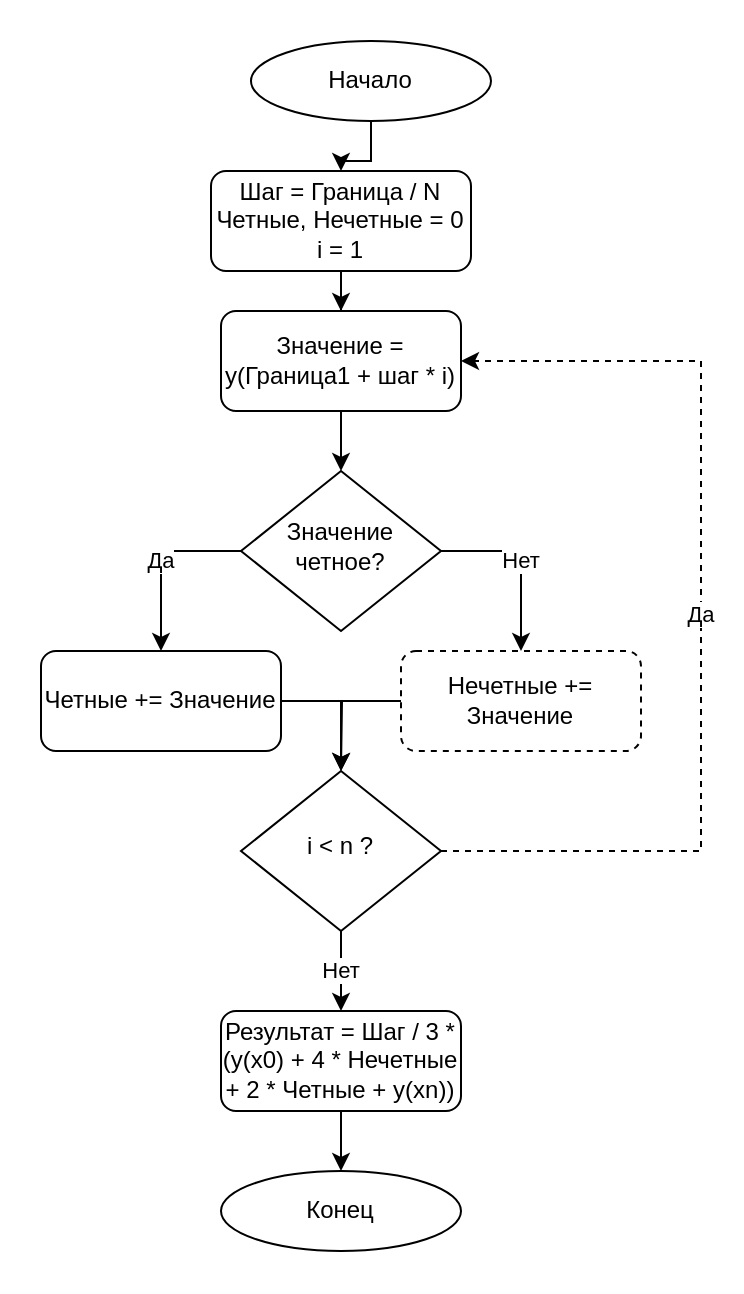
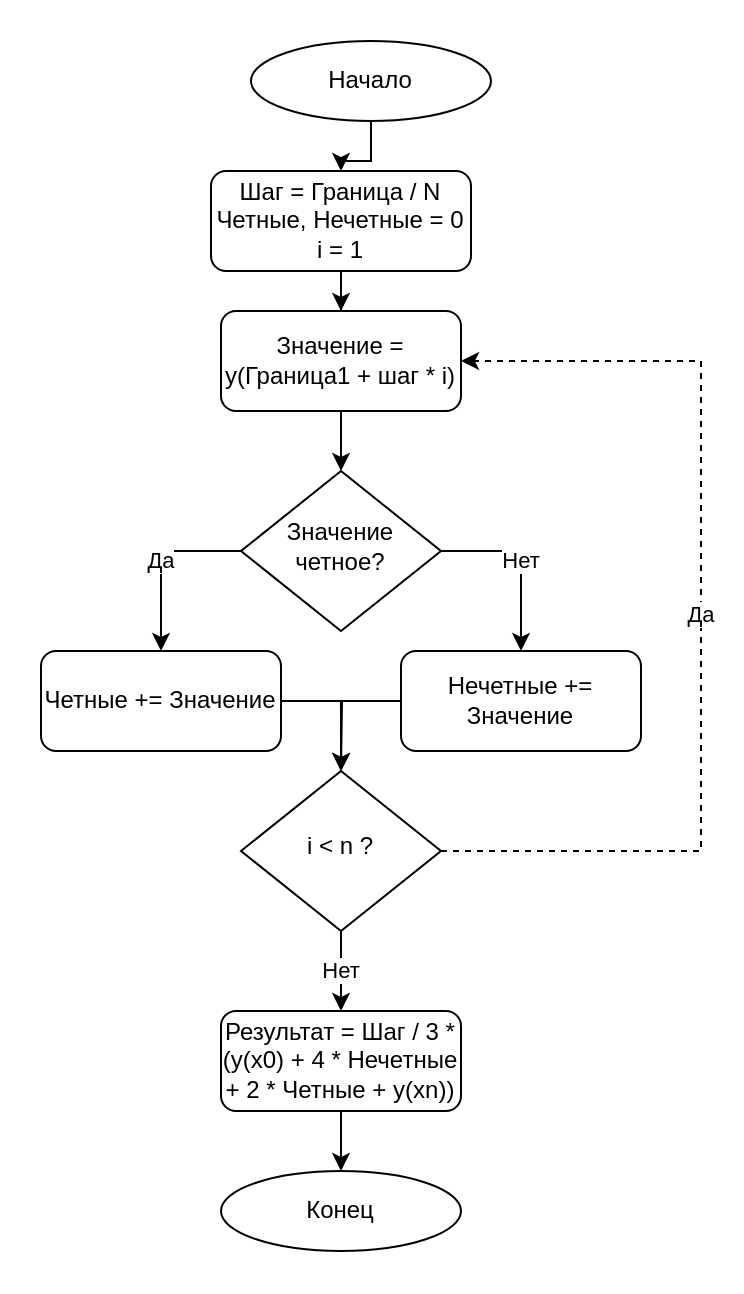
(521, 701) -> (521, 701)
